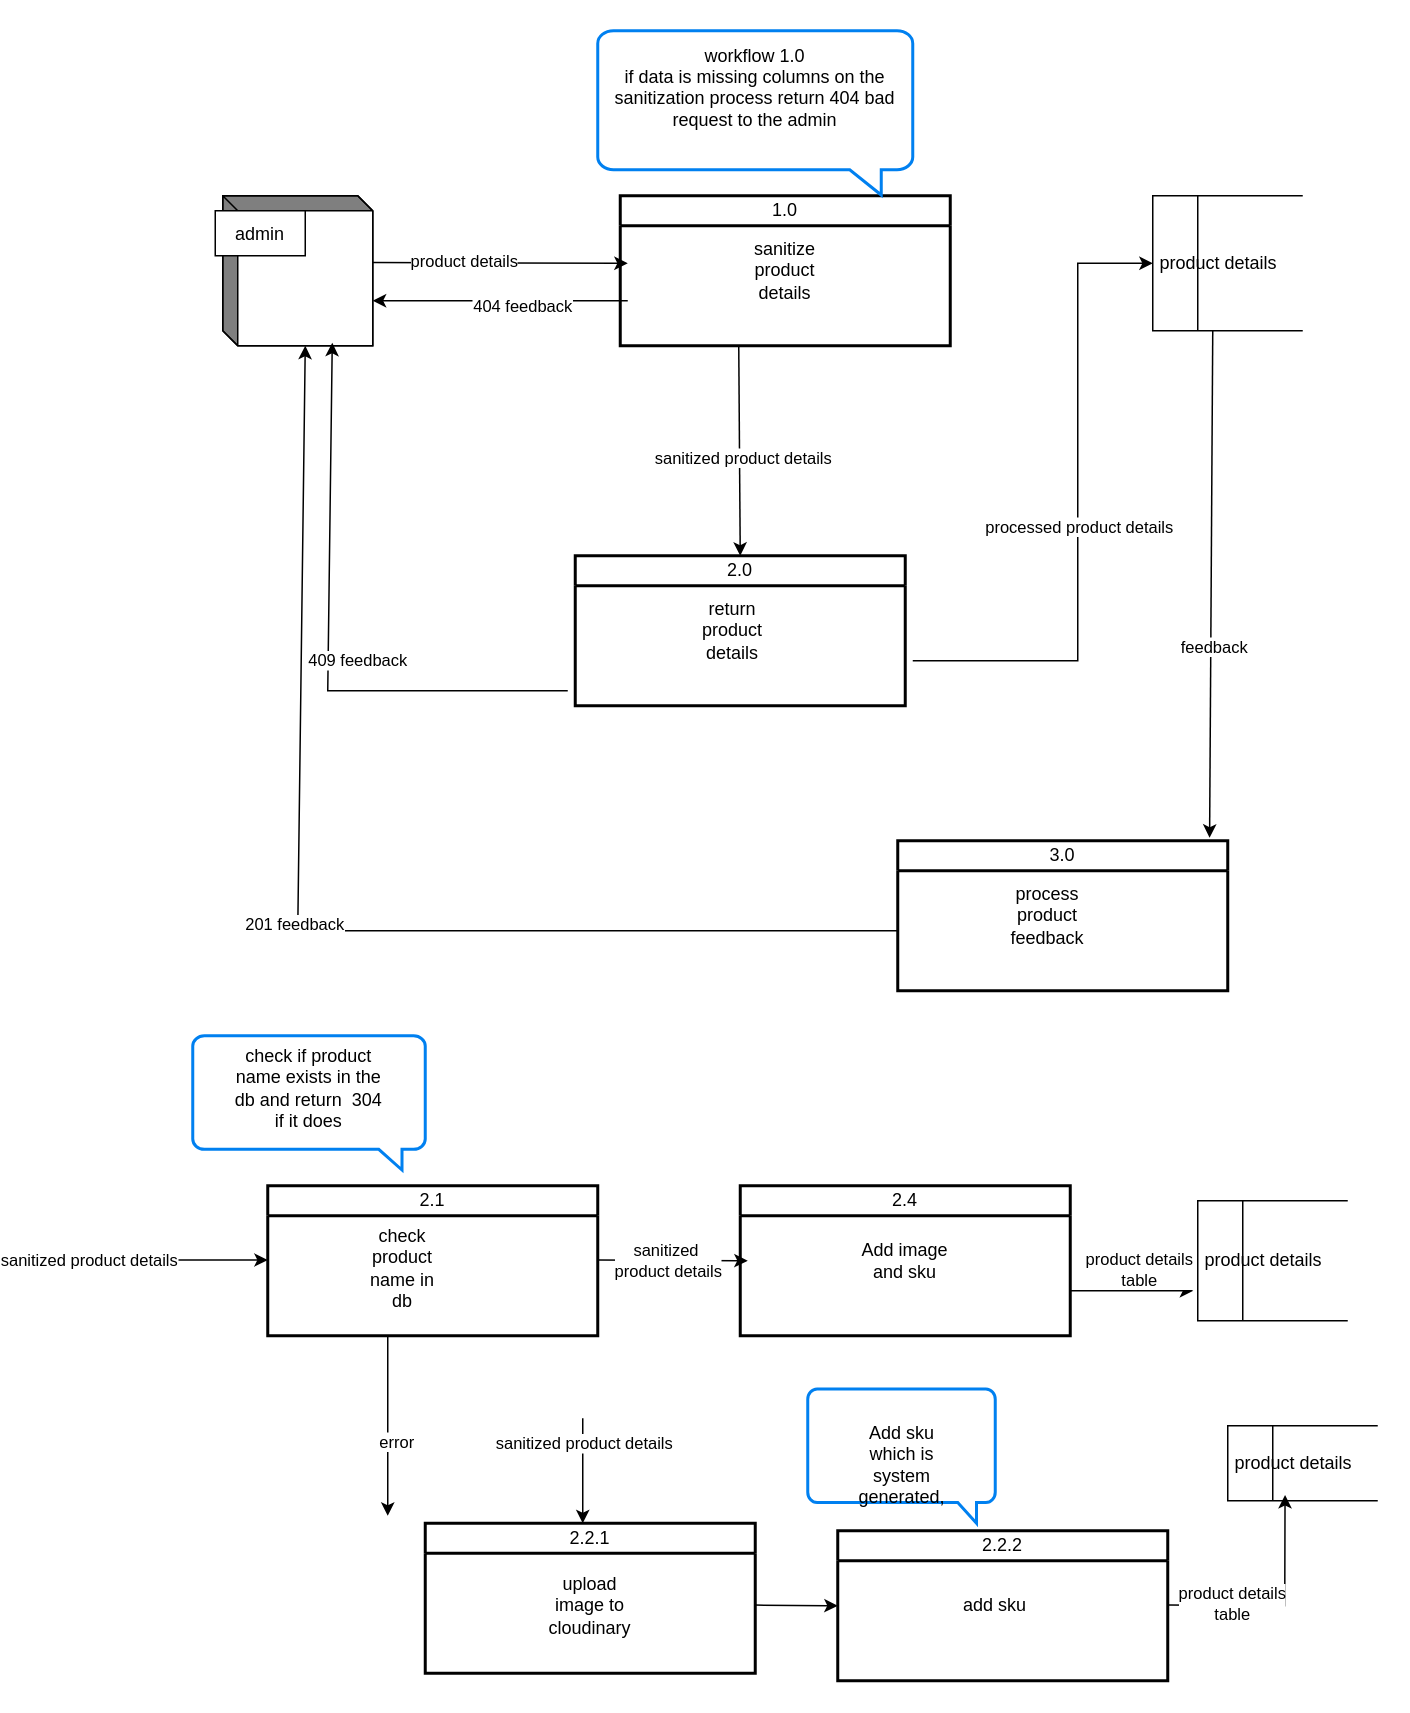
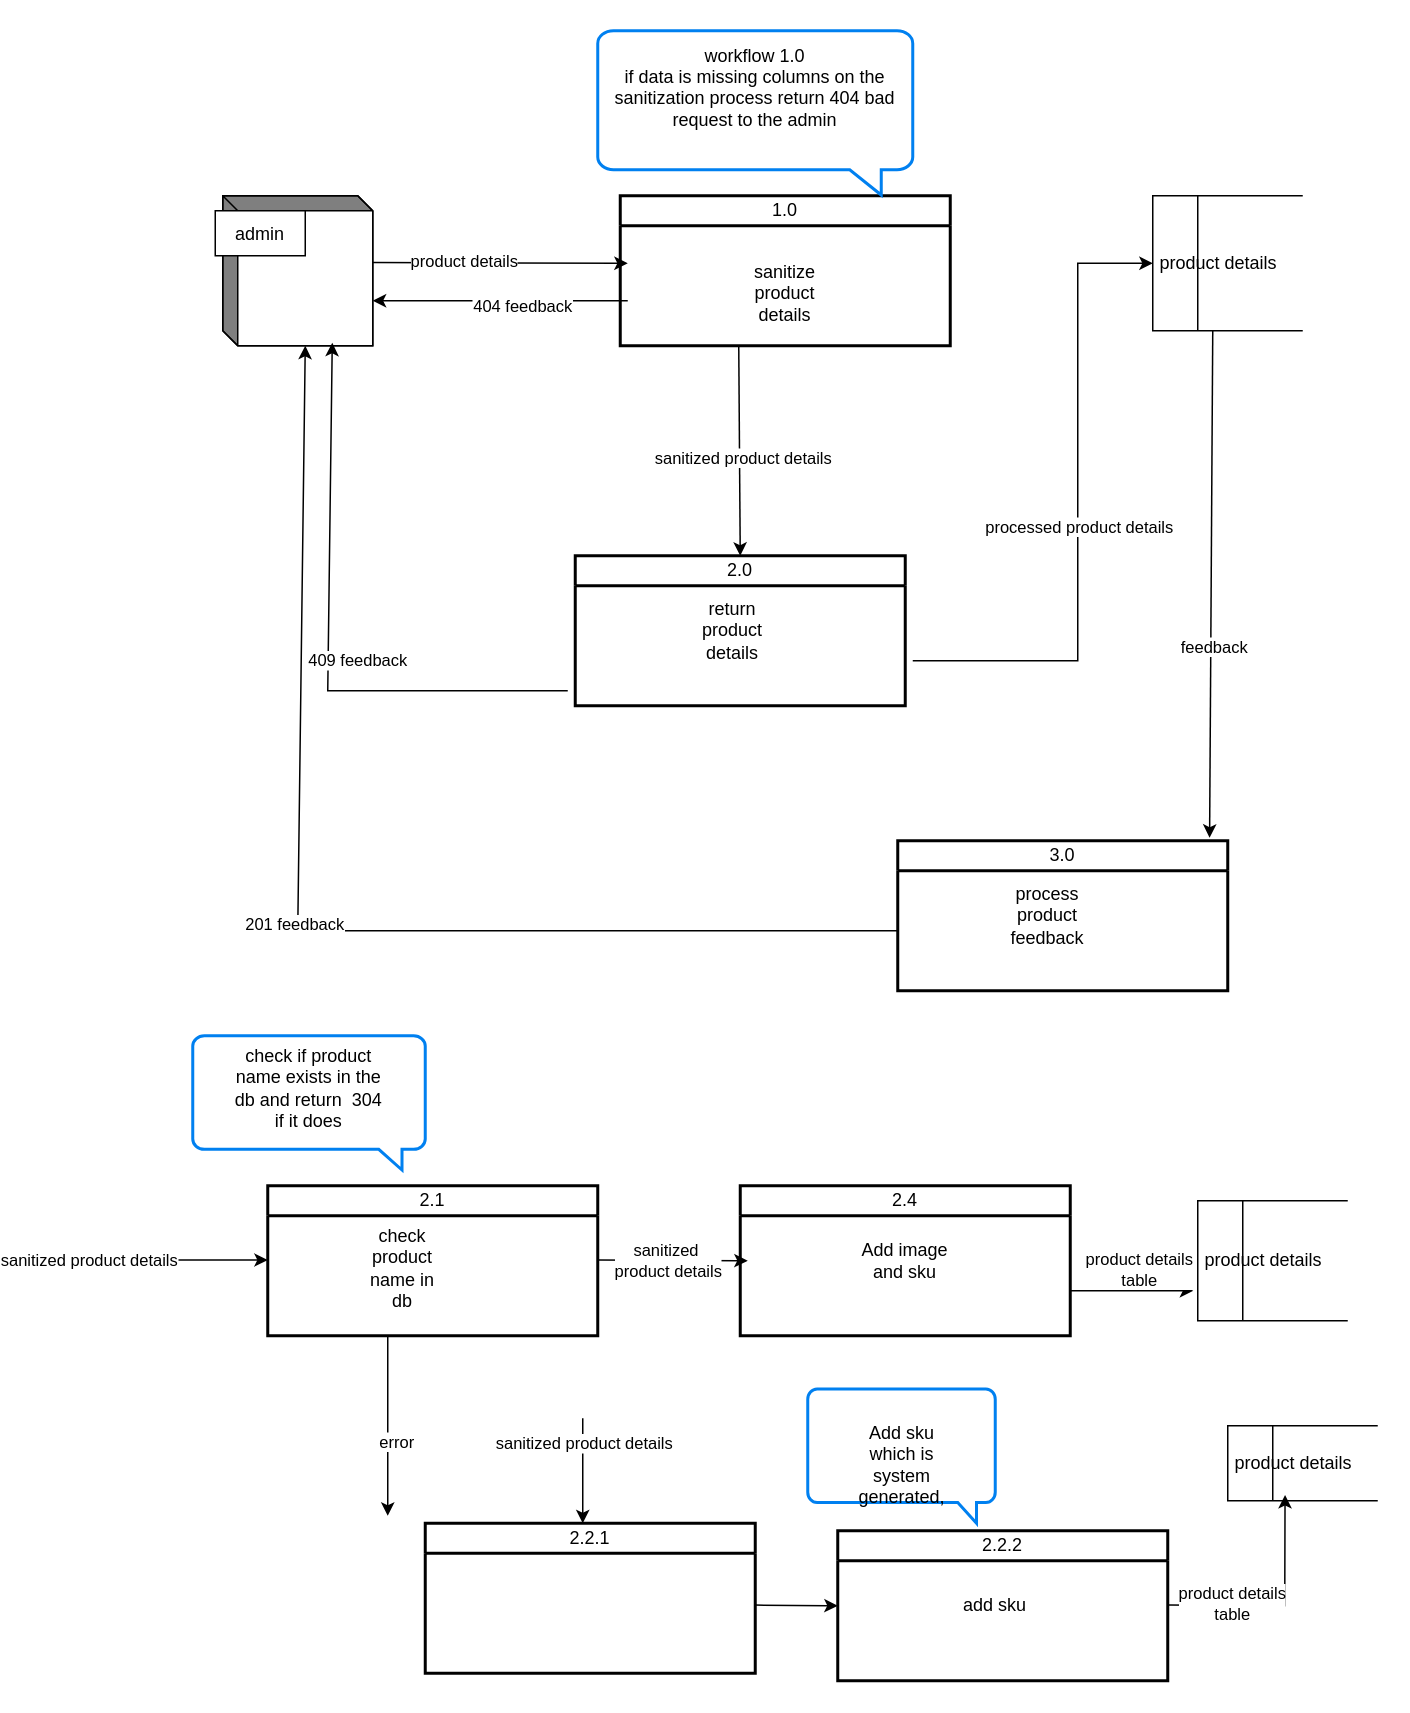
(785, 271) -> (785, 293)
(590, 1606) -> none
